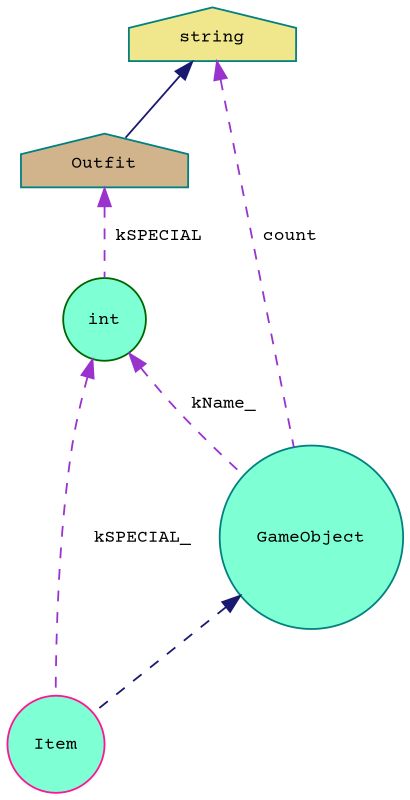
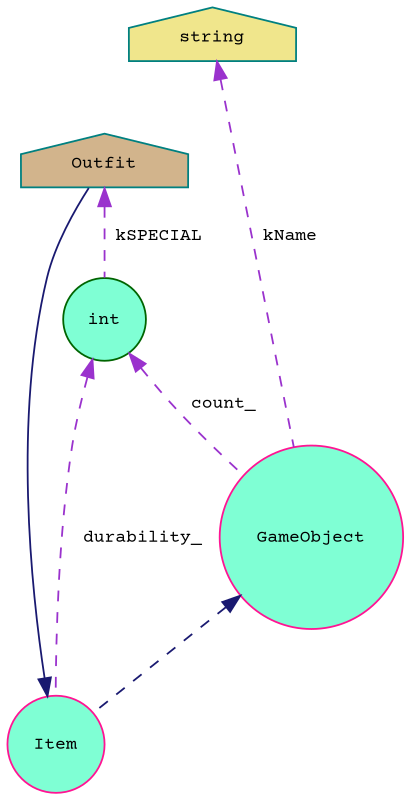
(153, 107) -> (29, 428)
(285, 235) -> (285, 235)
(219, 403) -> (219, 403)
(138, 537) -> (138, 537)
(311, 537) -> (311, 537)
